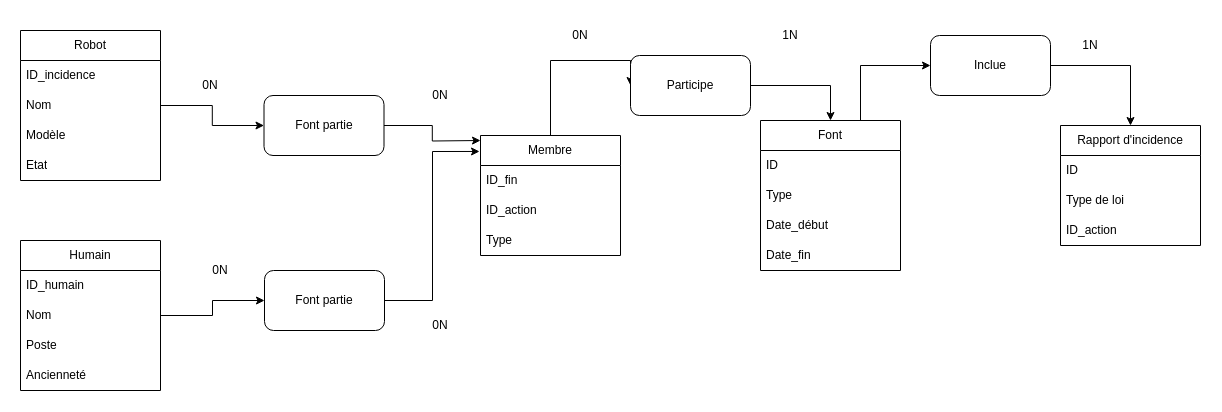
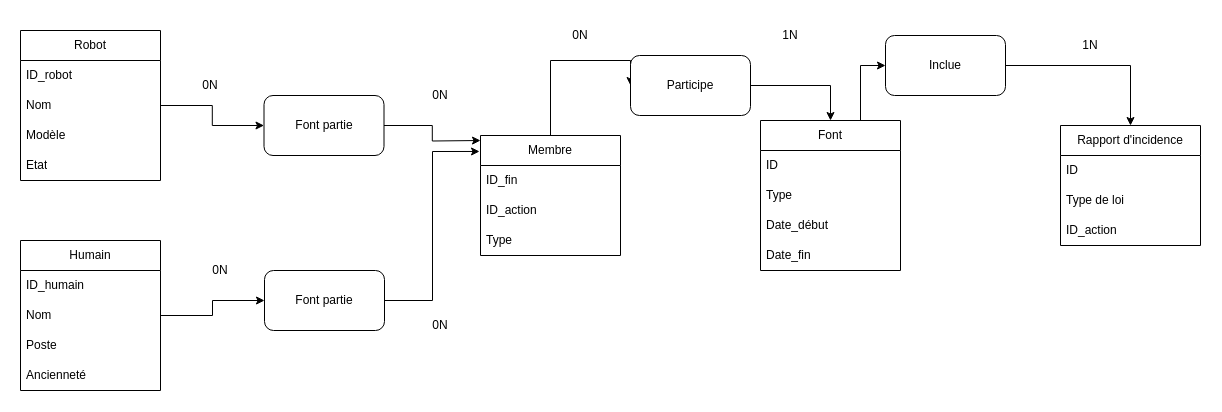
(991, 66) -> (946, 66)
(64, 76) -> (53, 76)
